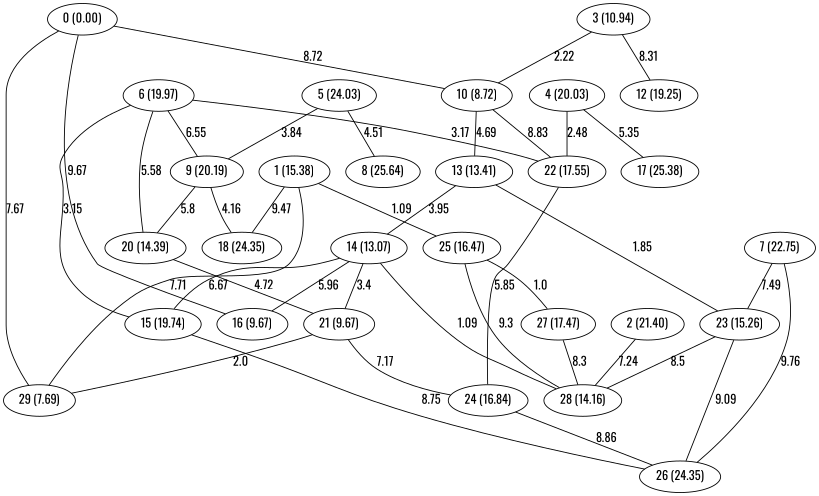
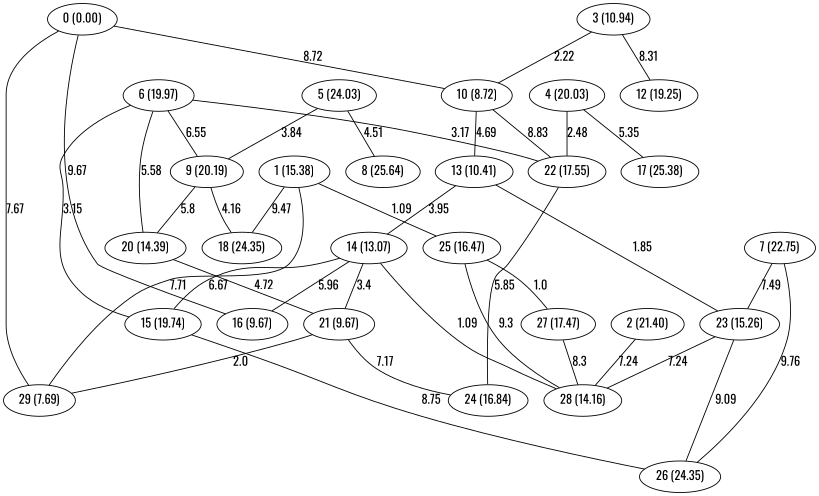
(474, 172) -> (474, 172)
(678, 362) -> (678, 362)
(584, 439) -> none
